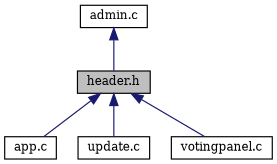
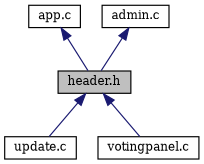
(67, 119) -> (78, 54)
